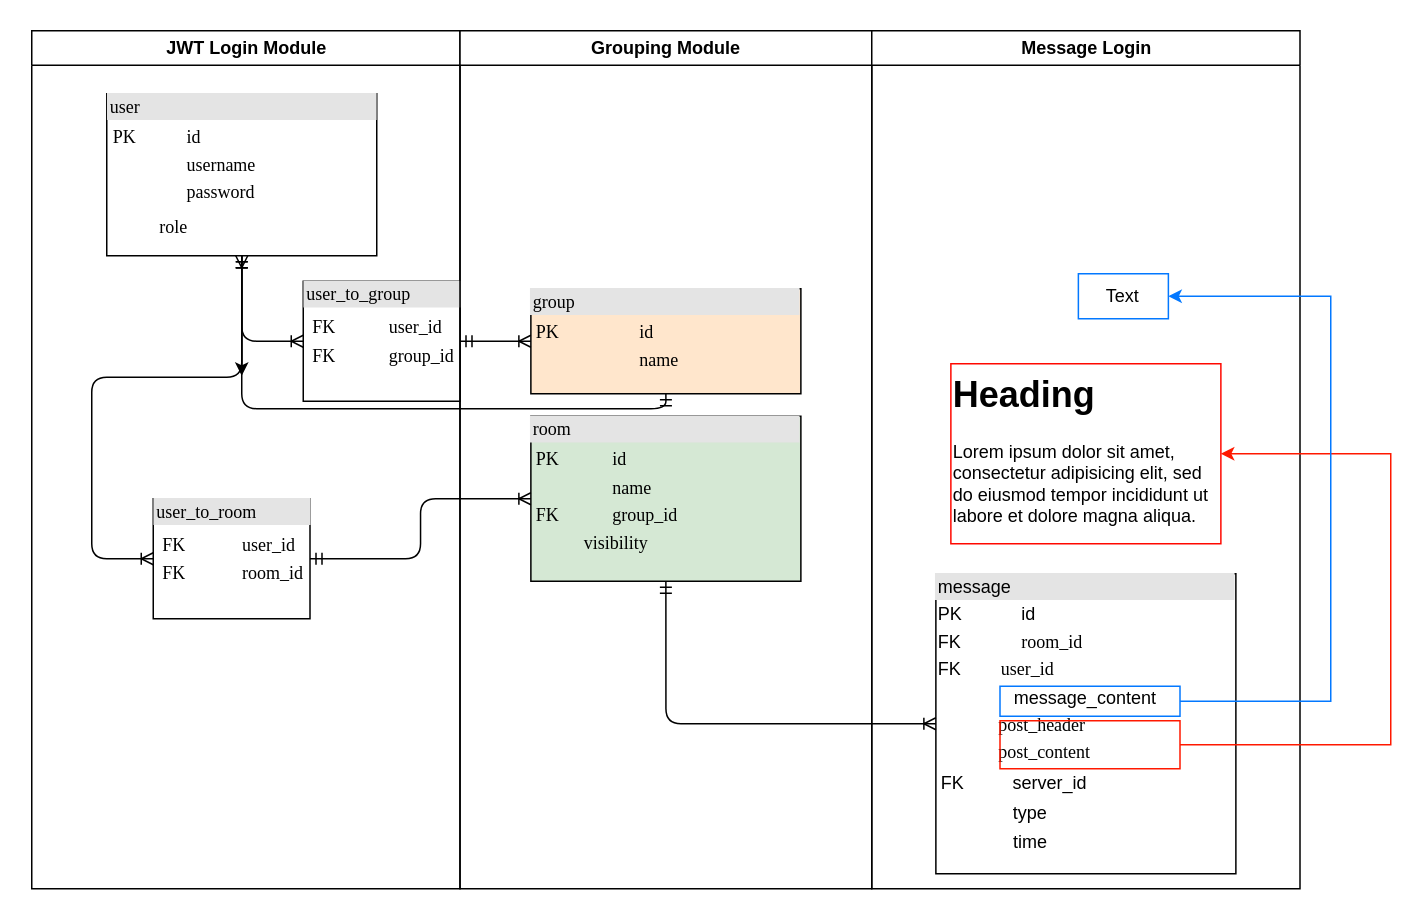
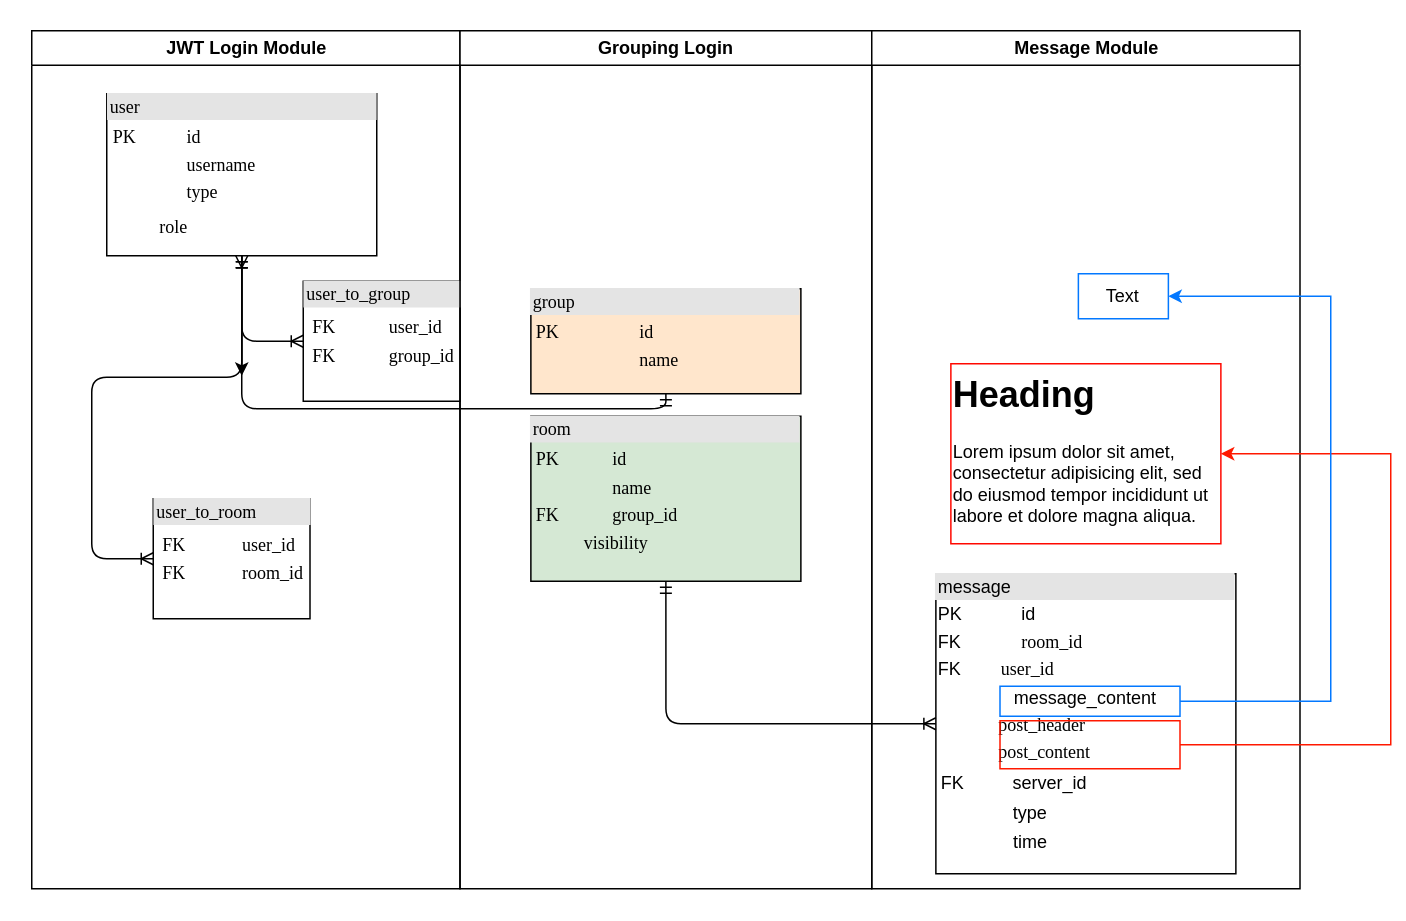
(666, 49) -> (666, 49)
(1087, 49) -> (1087, 49)
(148, 148) -> (148, 148)
(496, 341) -> none
(420, 529) -> none
